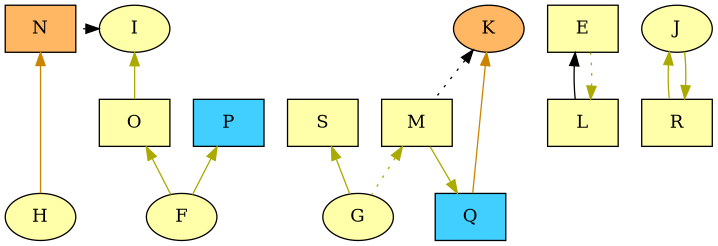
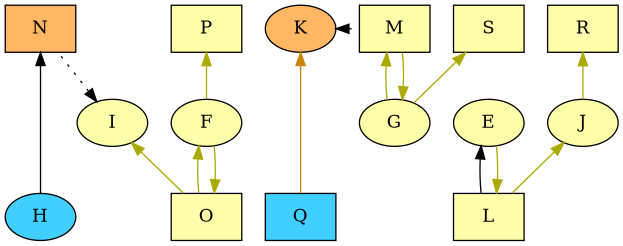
(583, 29) -> (489, 123)
(592, 69) -> (498, 163)
(668, 82) -> (533, 173)
(229, 123) -> (206, 29)
(41, 129) -> (41, 129)
(440, 164) -> (403, 70)
none -> (198, 176)
(383, 176) -> (386, 83)
(41, 217) -> (41, 217)
